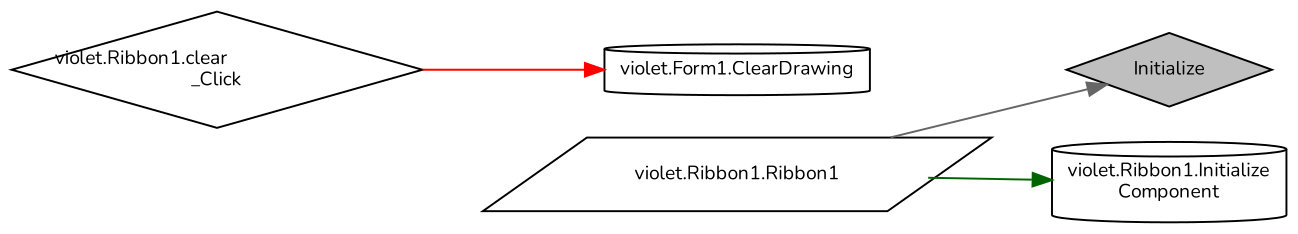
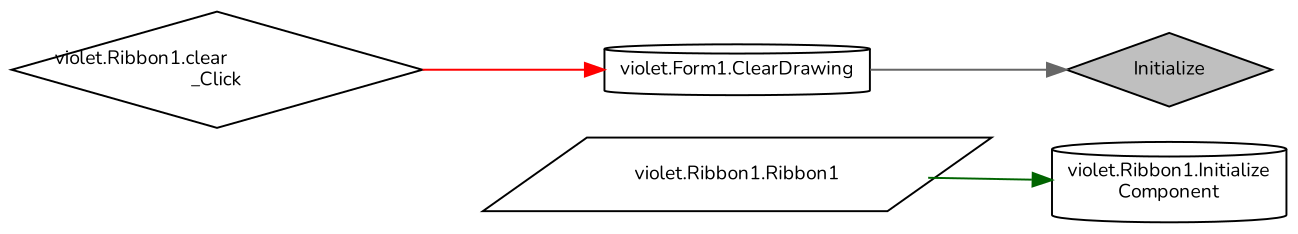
(989, 113) -> (958, 70)
